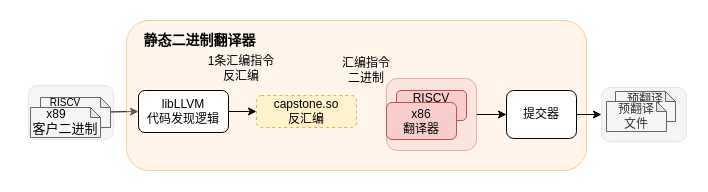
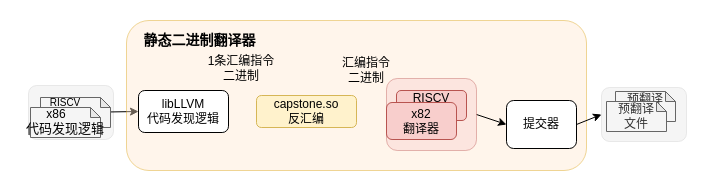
(242, 69) -> (242, 69)
(239, 112) -> none
(307, 112) -> (307, 112)
(57, 115) -> (57, 115)
(542, 115) -> (542, 125)
(422, 122) -> (422, 122)
(66, 129) -> (66, 129)
